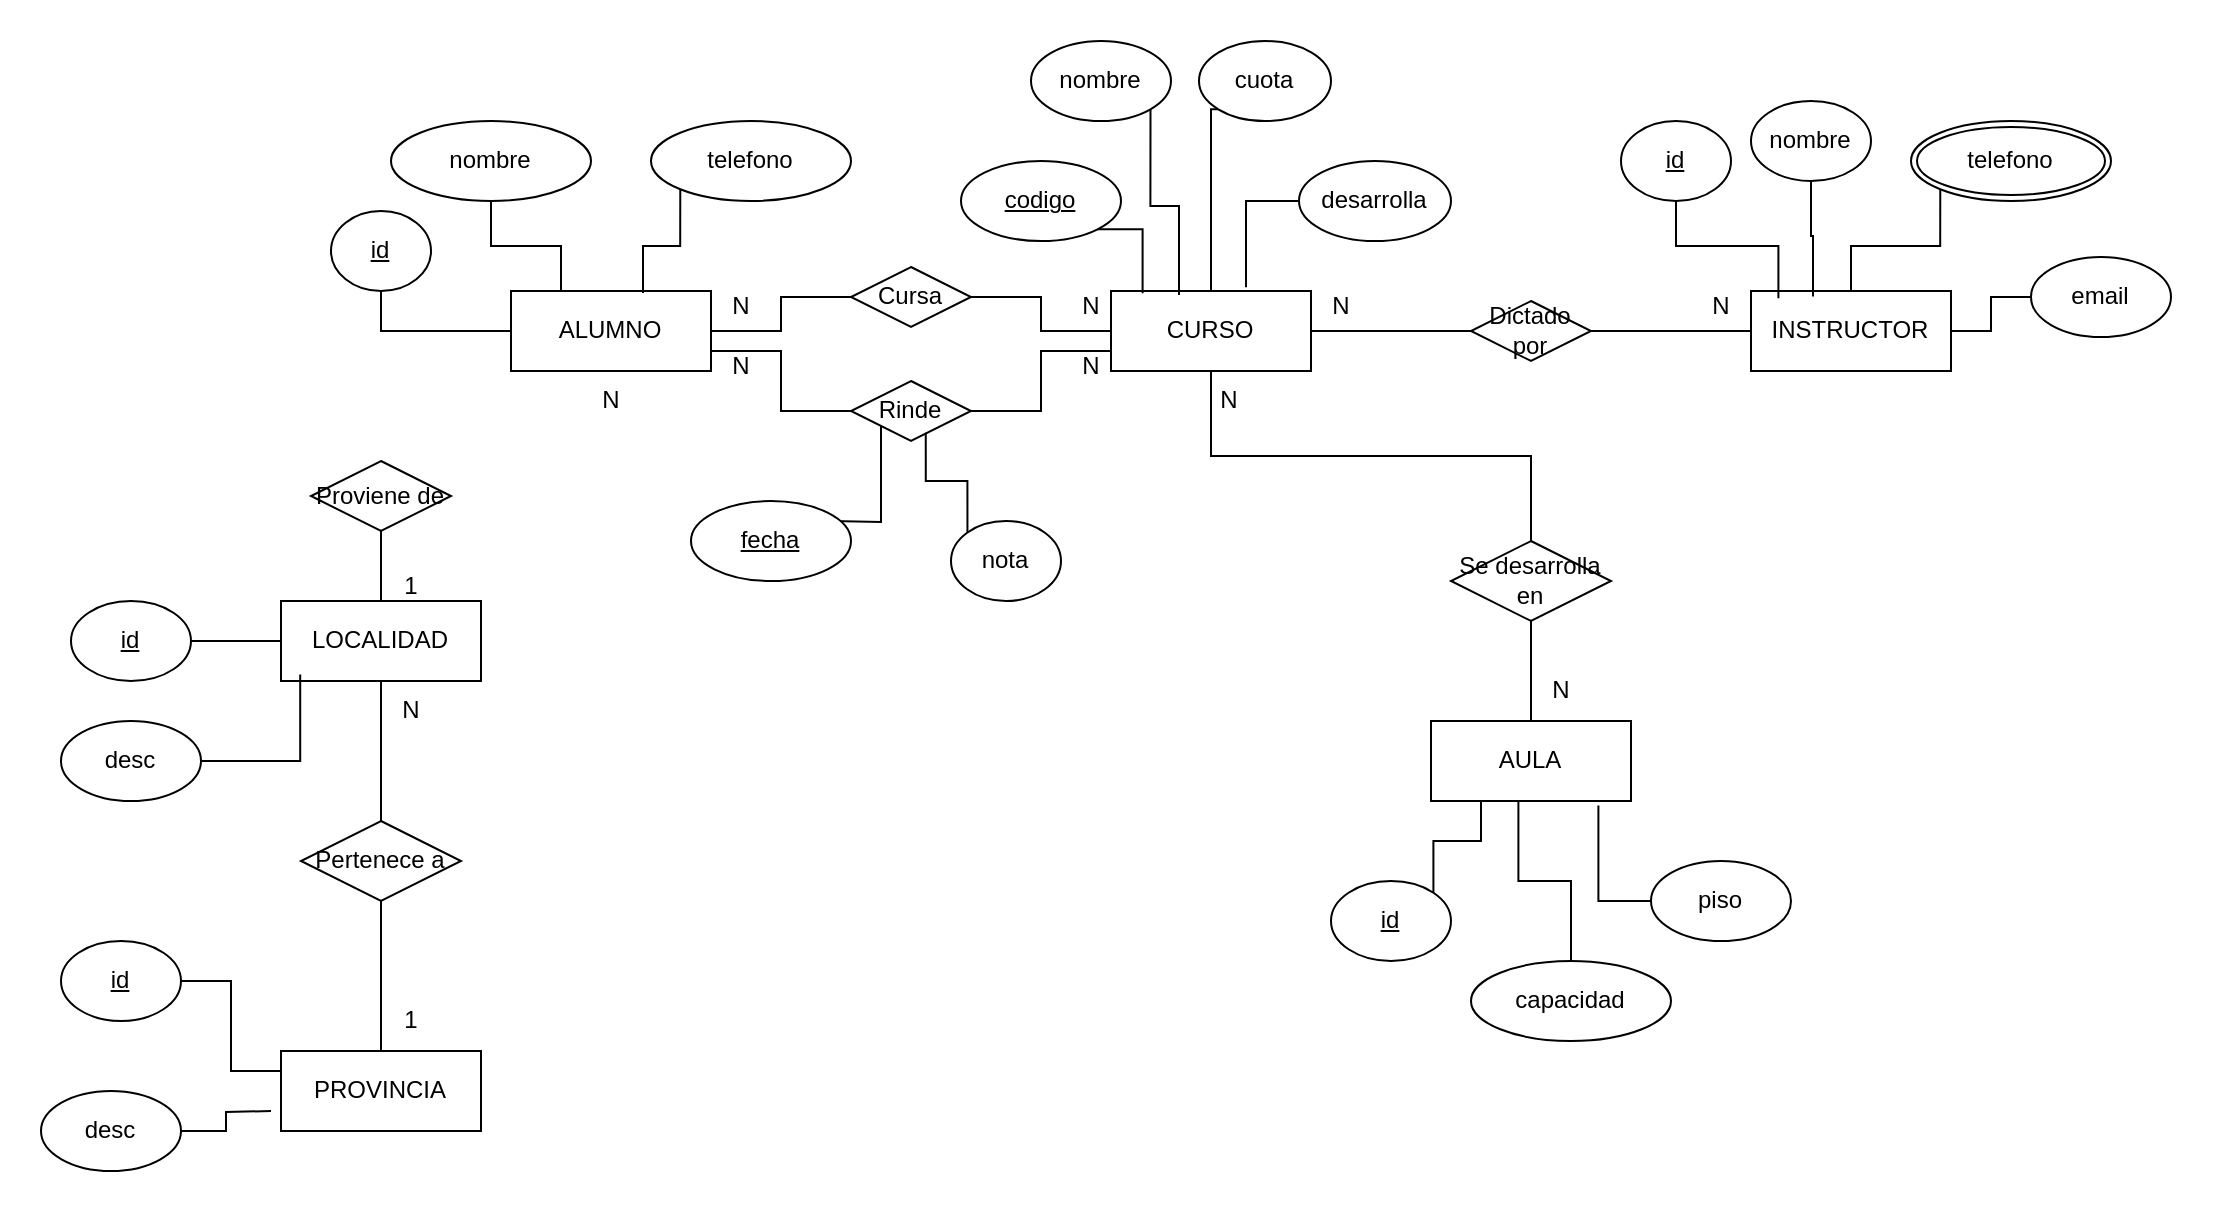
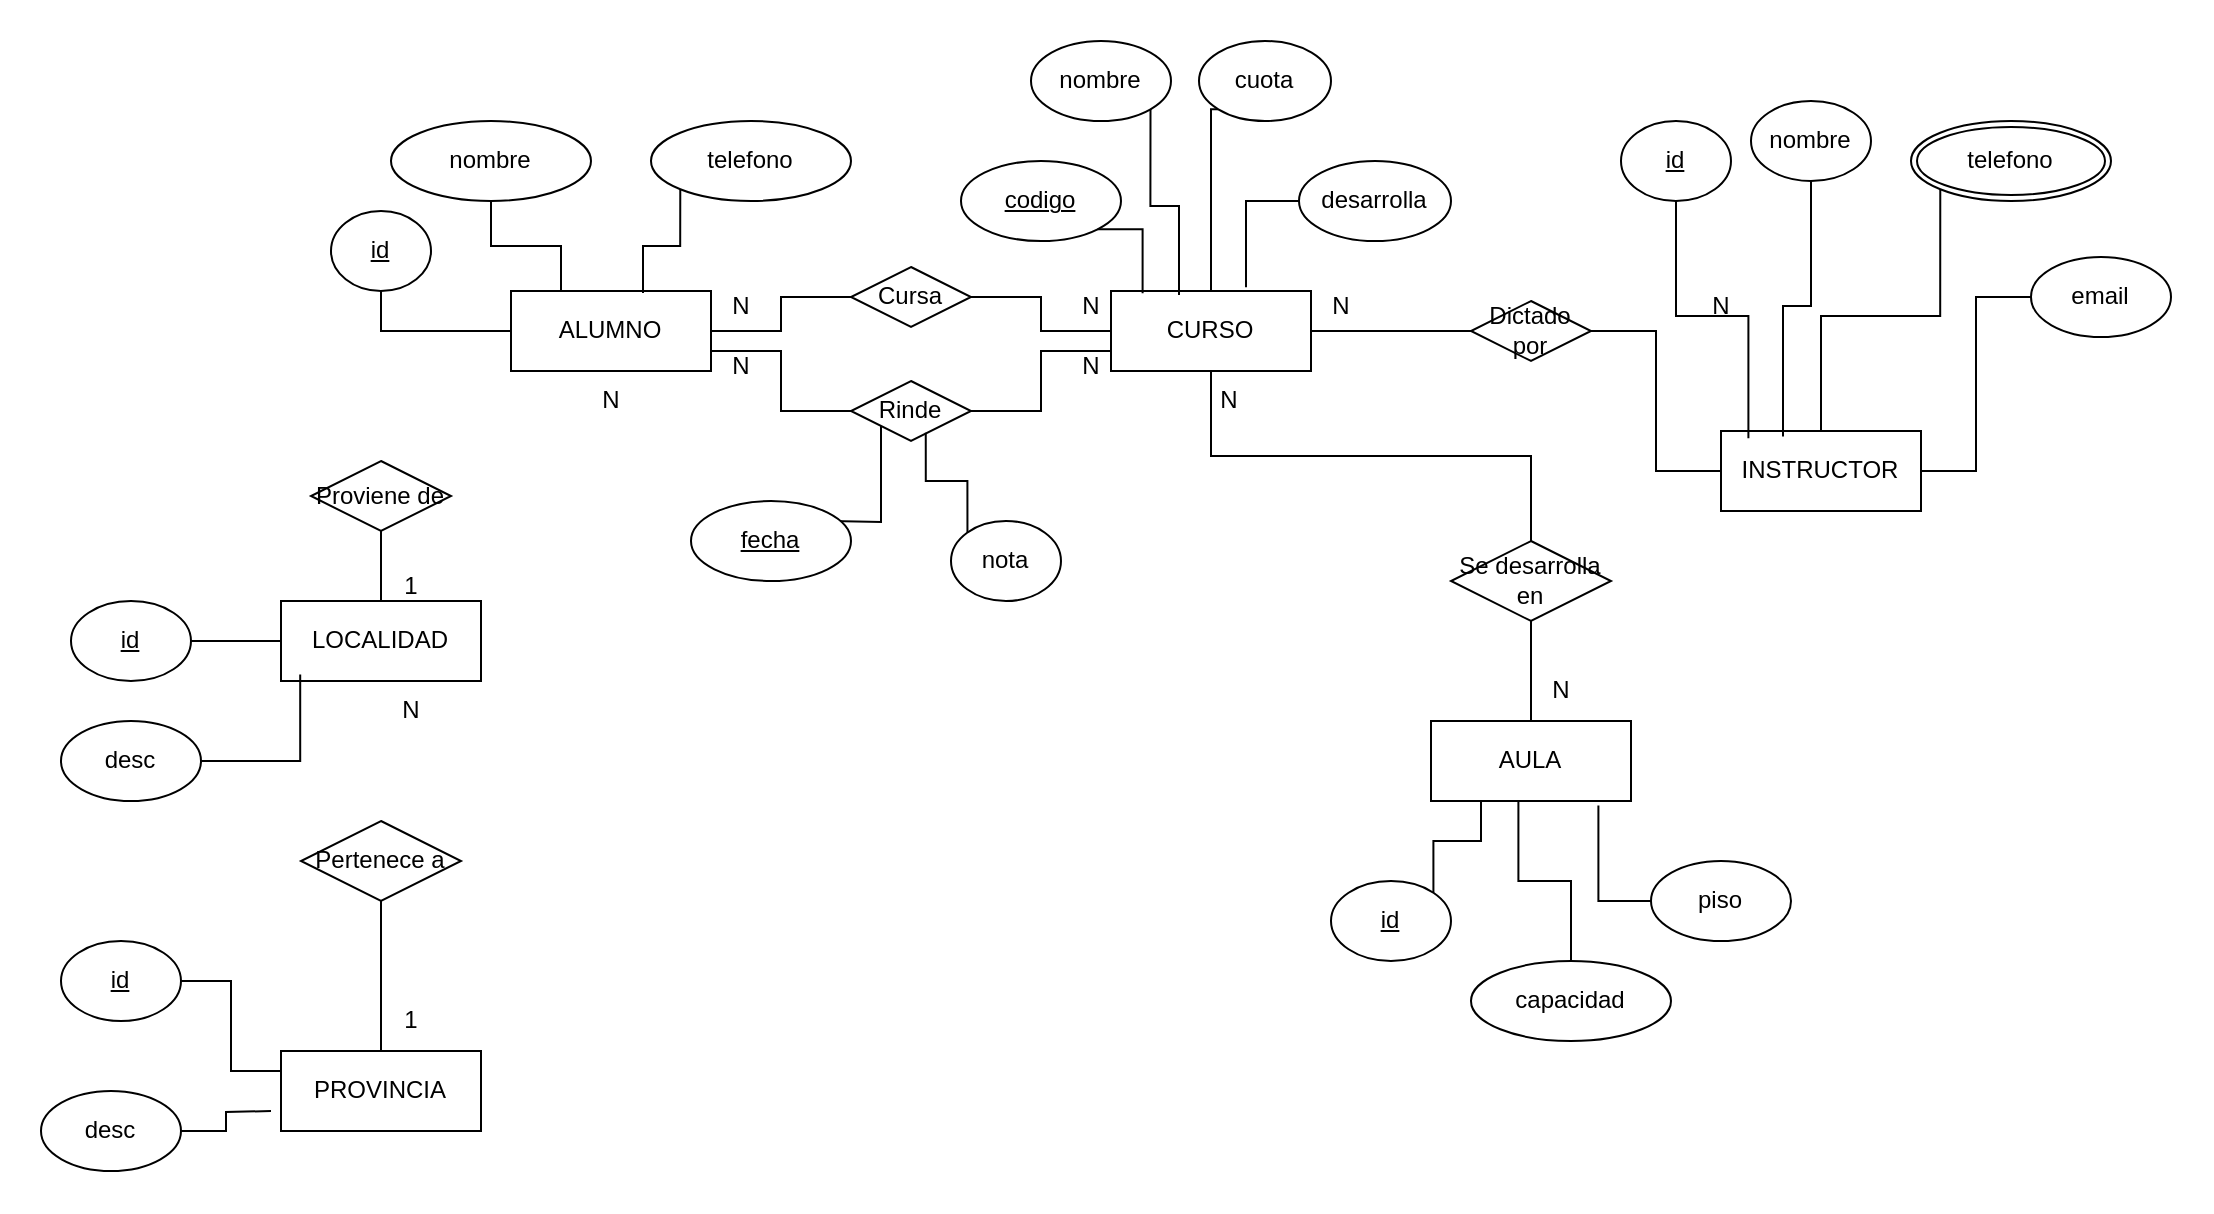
(1851, 331) -> (1821, 471)
(381, 751) -> none
